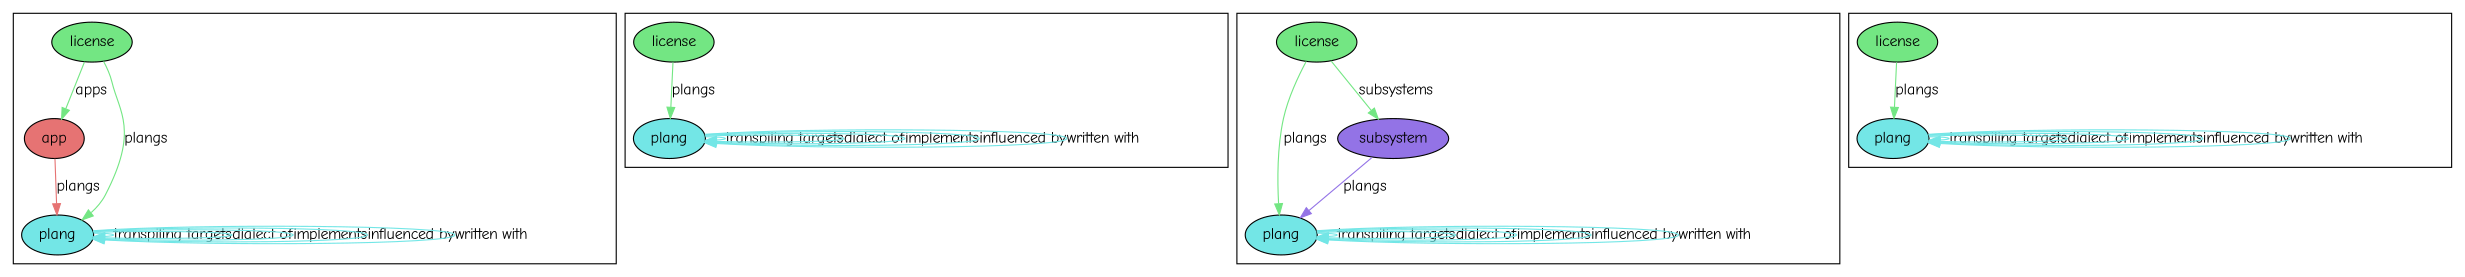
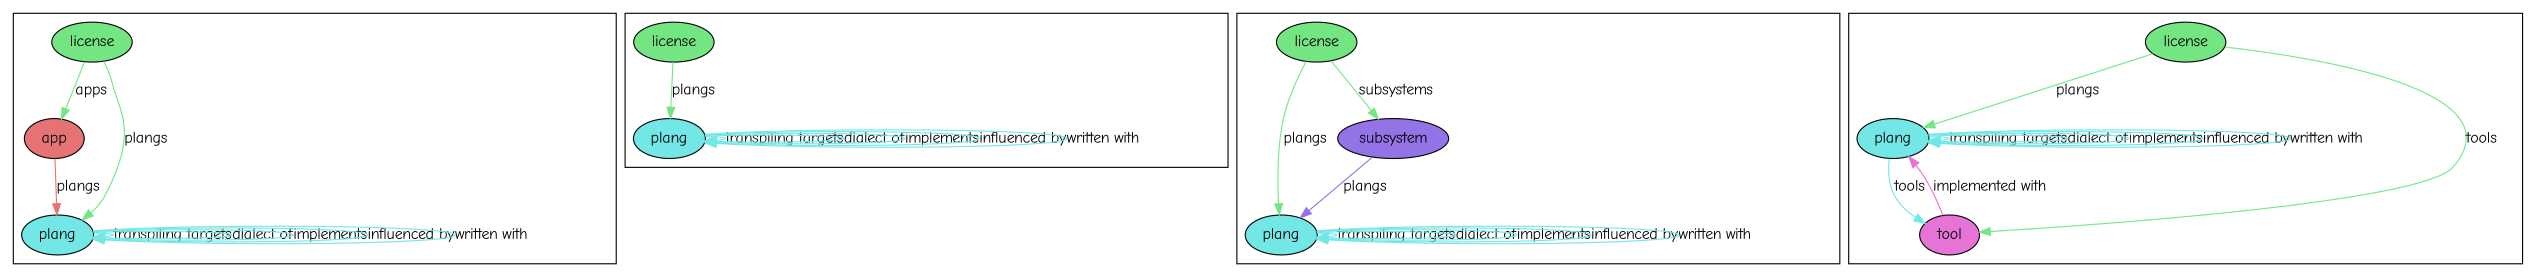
none -> (1950, 235)
